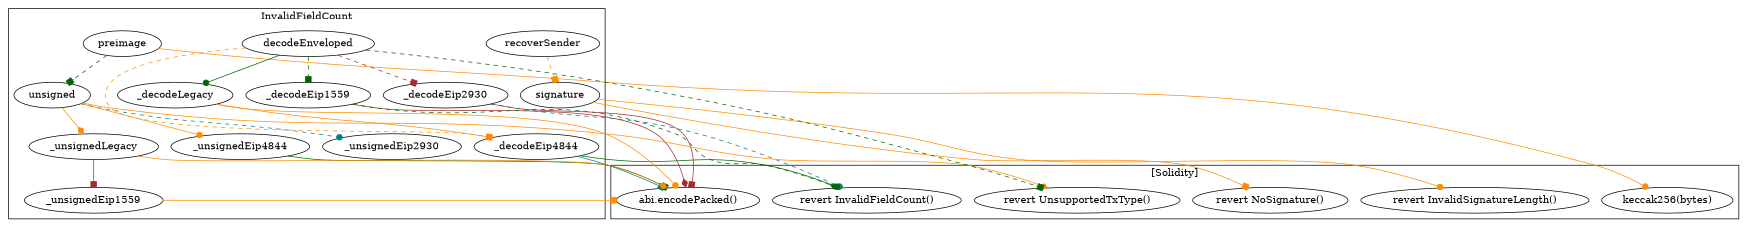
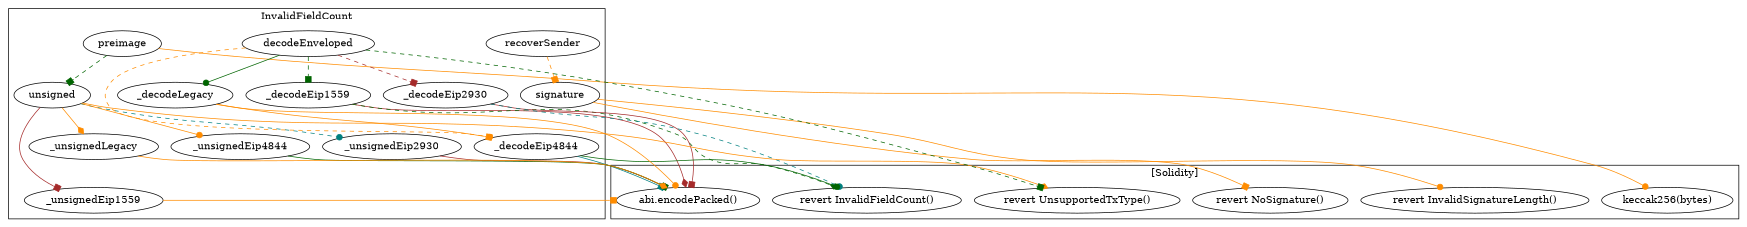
none -> (553, 161)
(94, 170) -> (20, 151)
